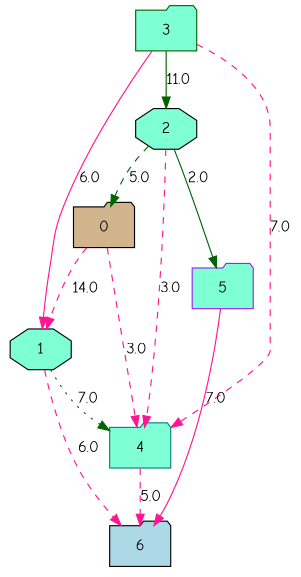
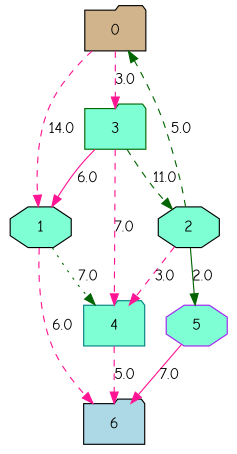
(166, 74) -> (145, 176)
(223, 288) -> (197, 326)
(121, 332) -> (115, 74)
